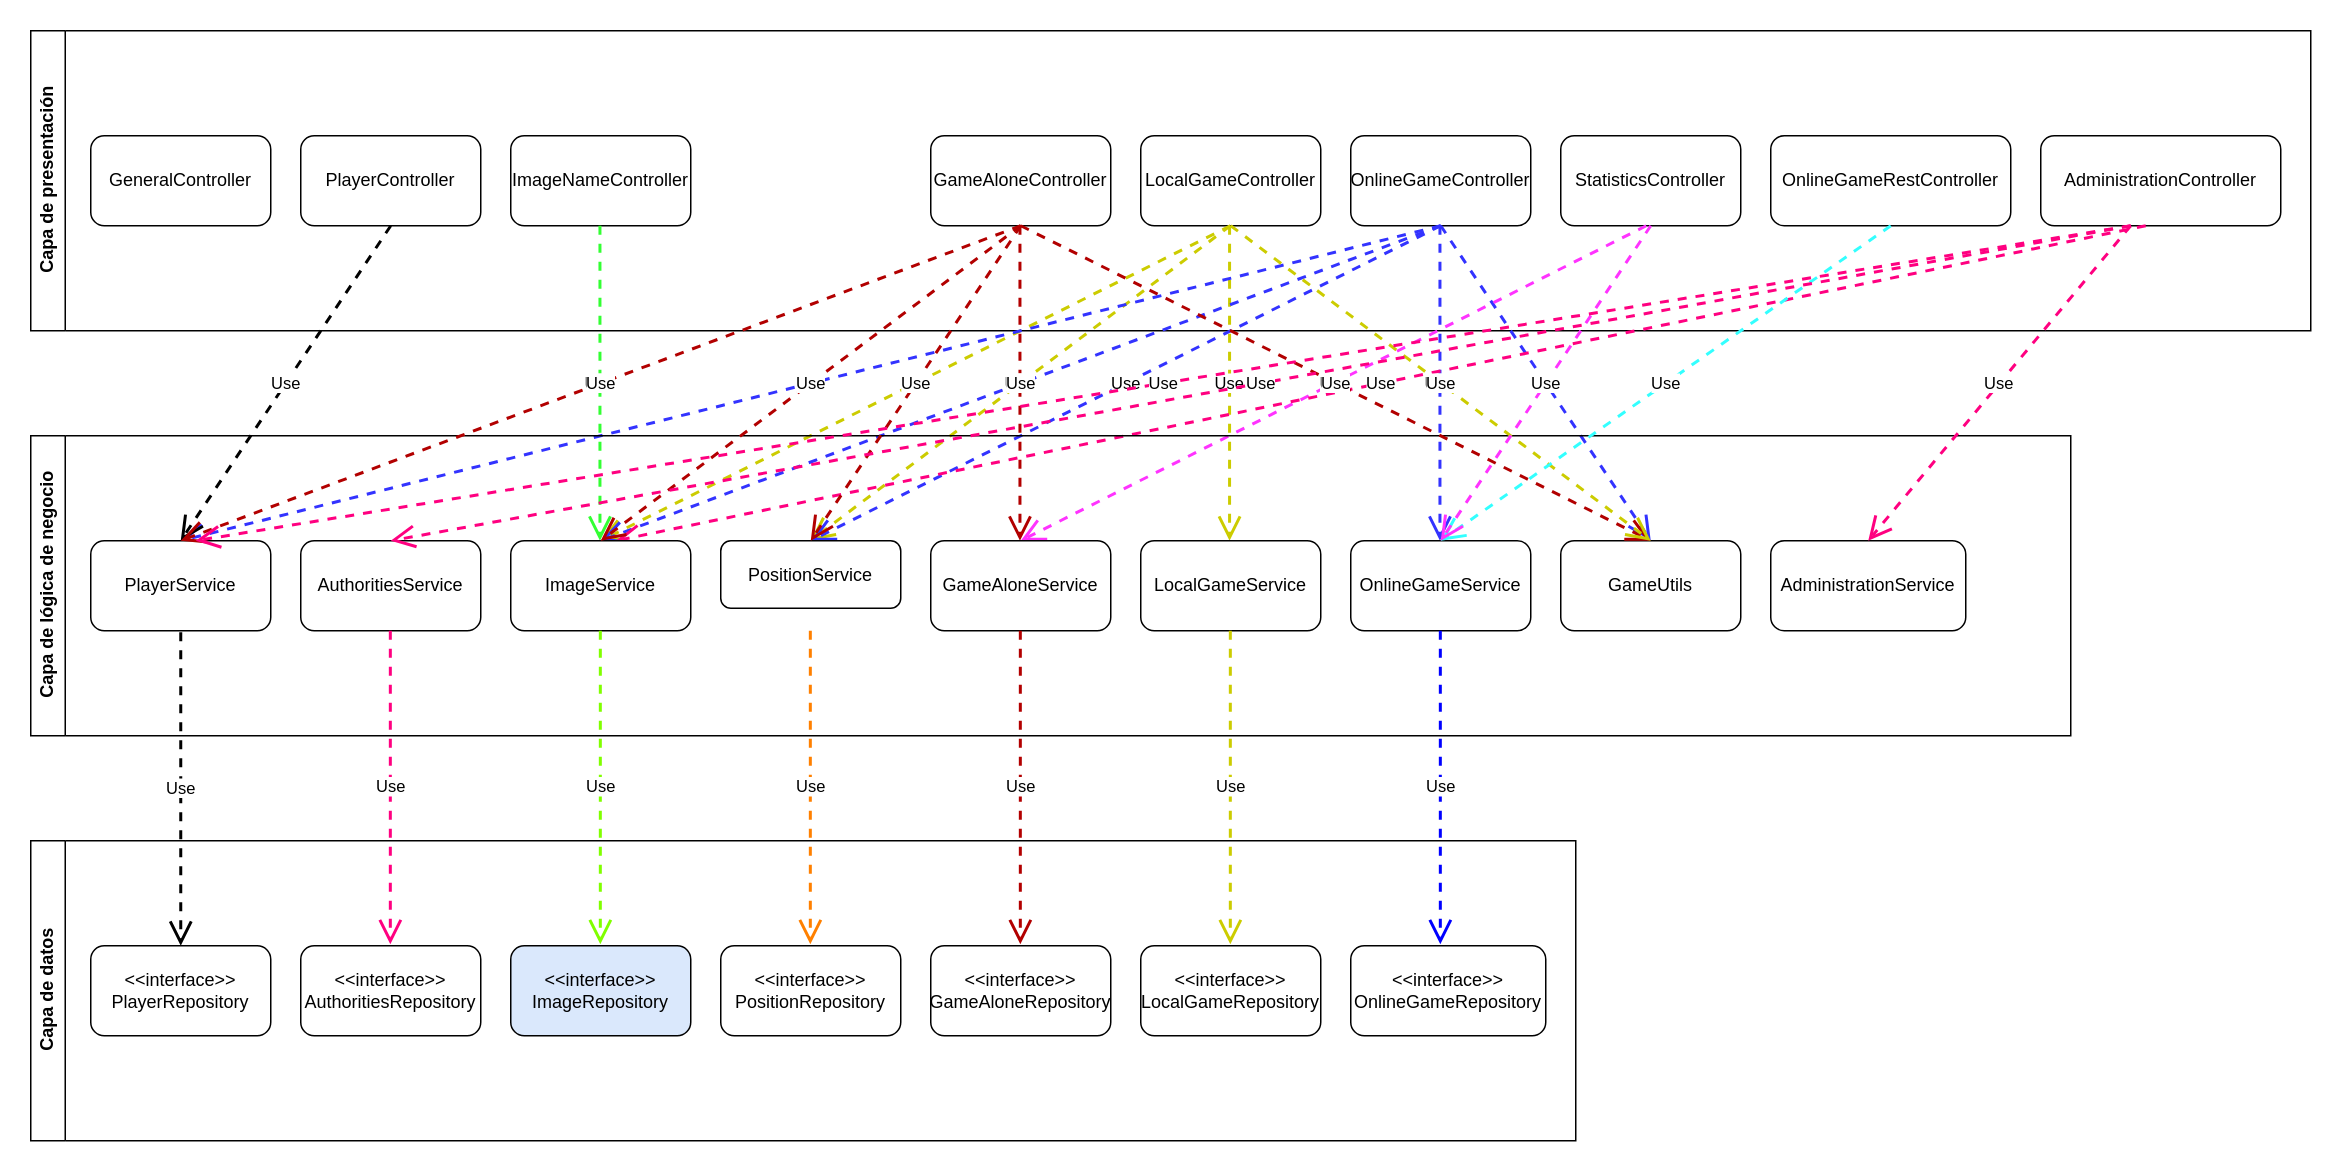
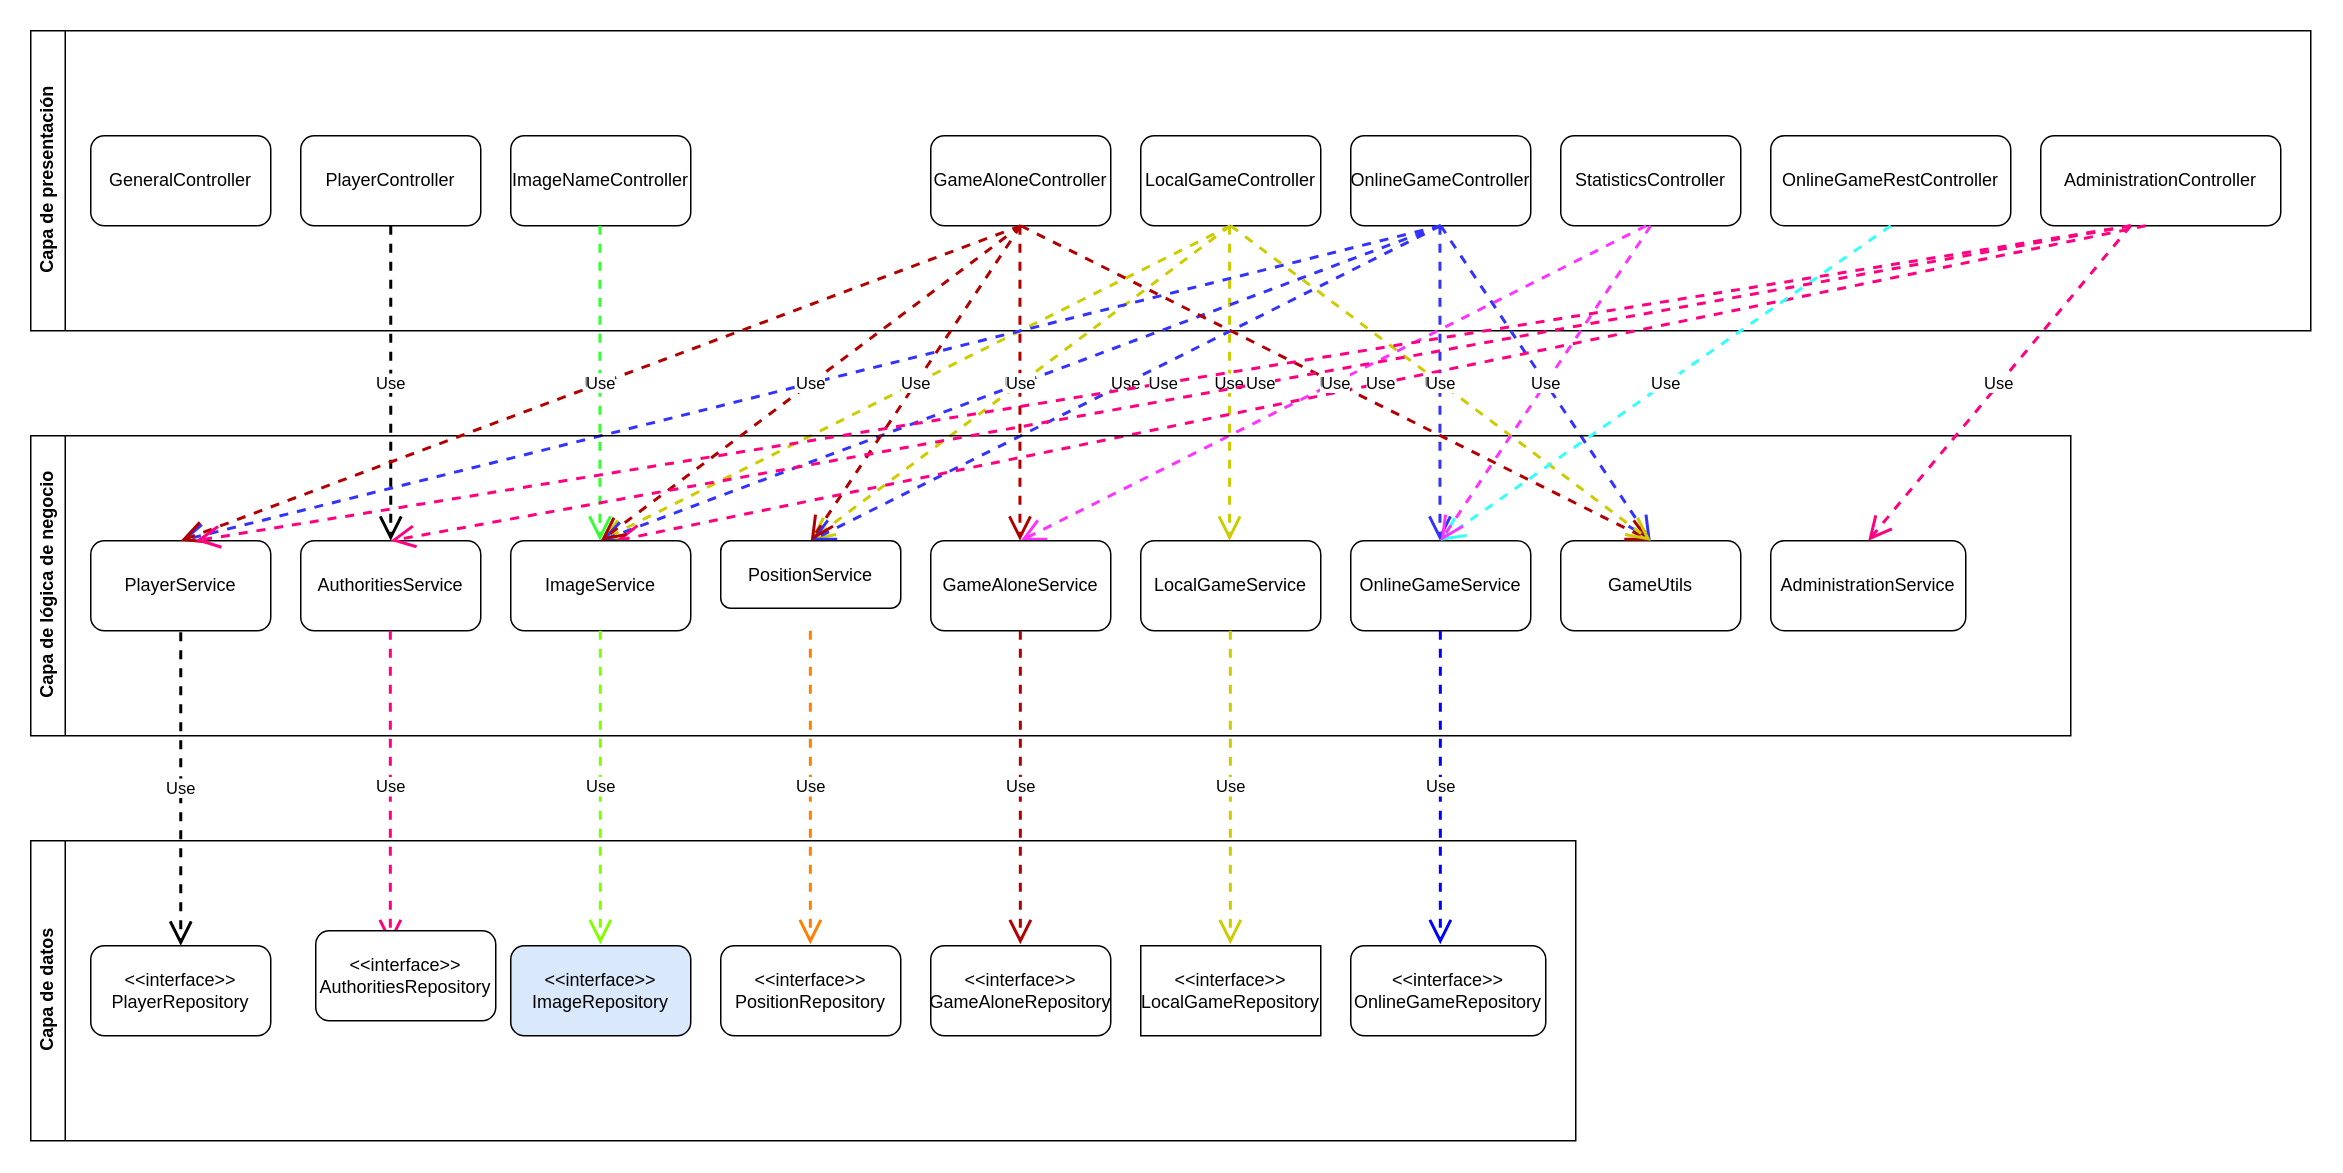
none -> (391, 357)
(217, 486) -> none
(391, 991) -> (406, 976)
(1231, 991) -> (1231, 991)
